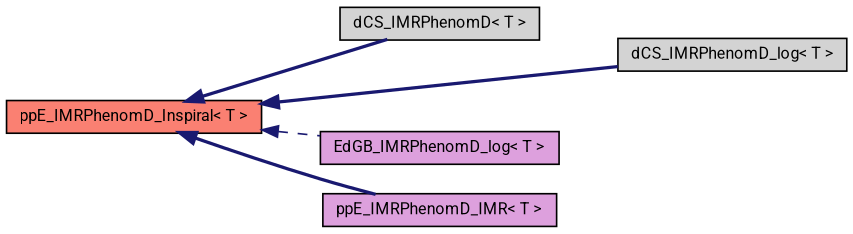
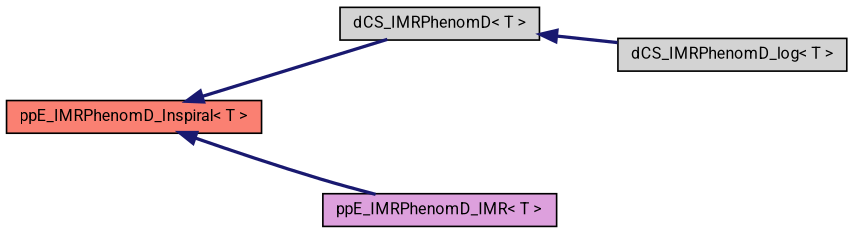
(448, 84) -> (587, 39)
(440, 148) -> none
